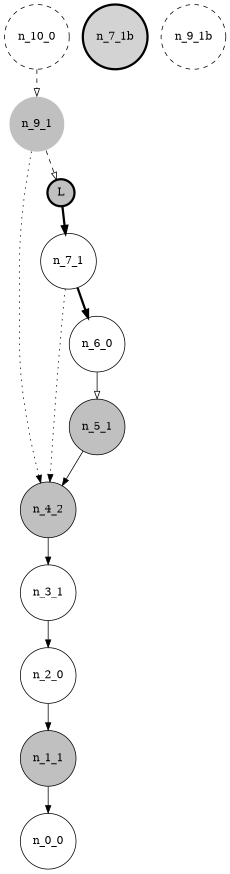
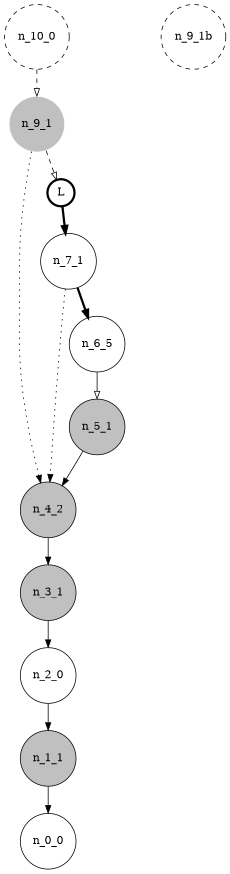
(115, 37) -> none
(61, 193) -> (61, 193)
(97, 344) -> (97, 344)
(48, 593) -> (48, 593)
